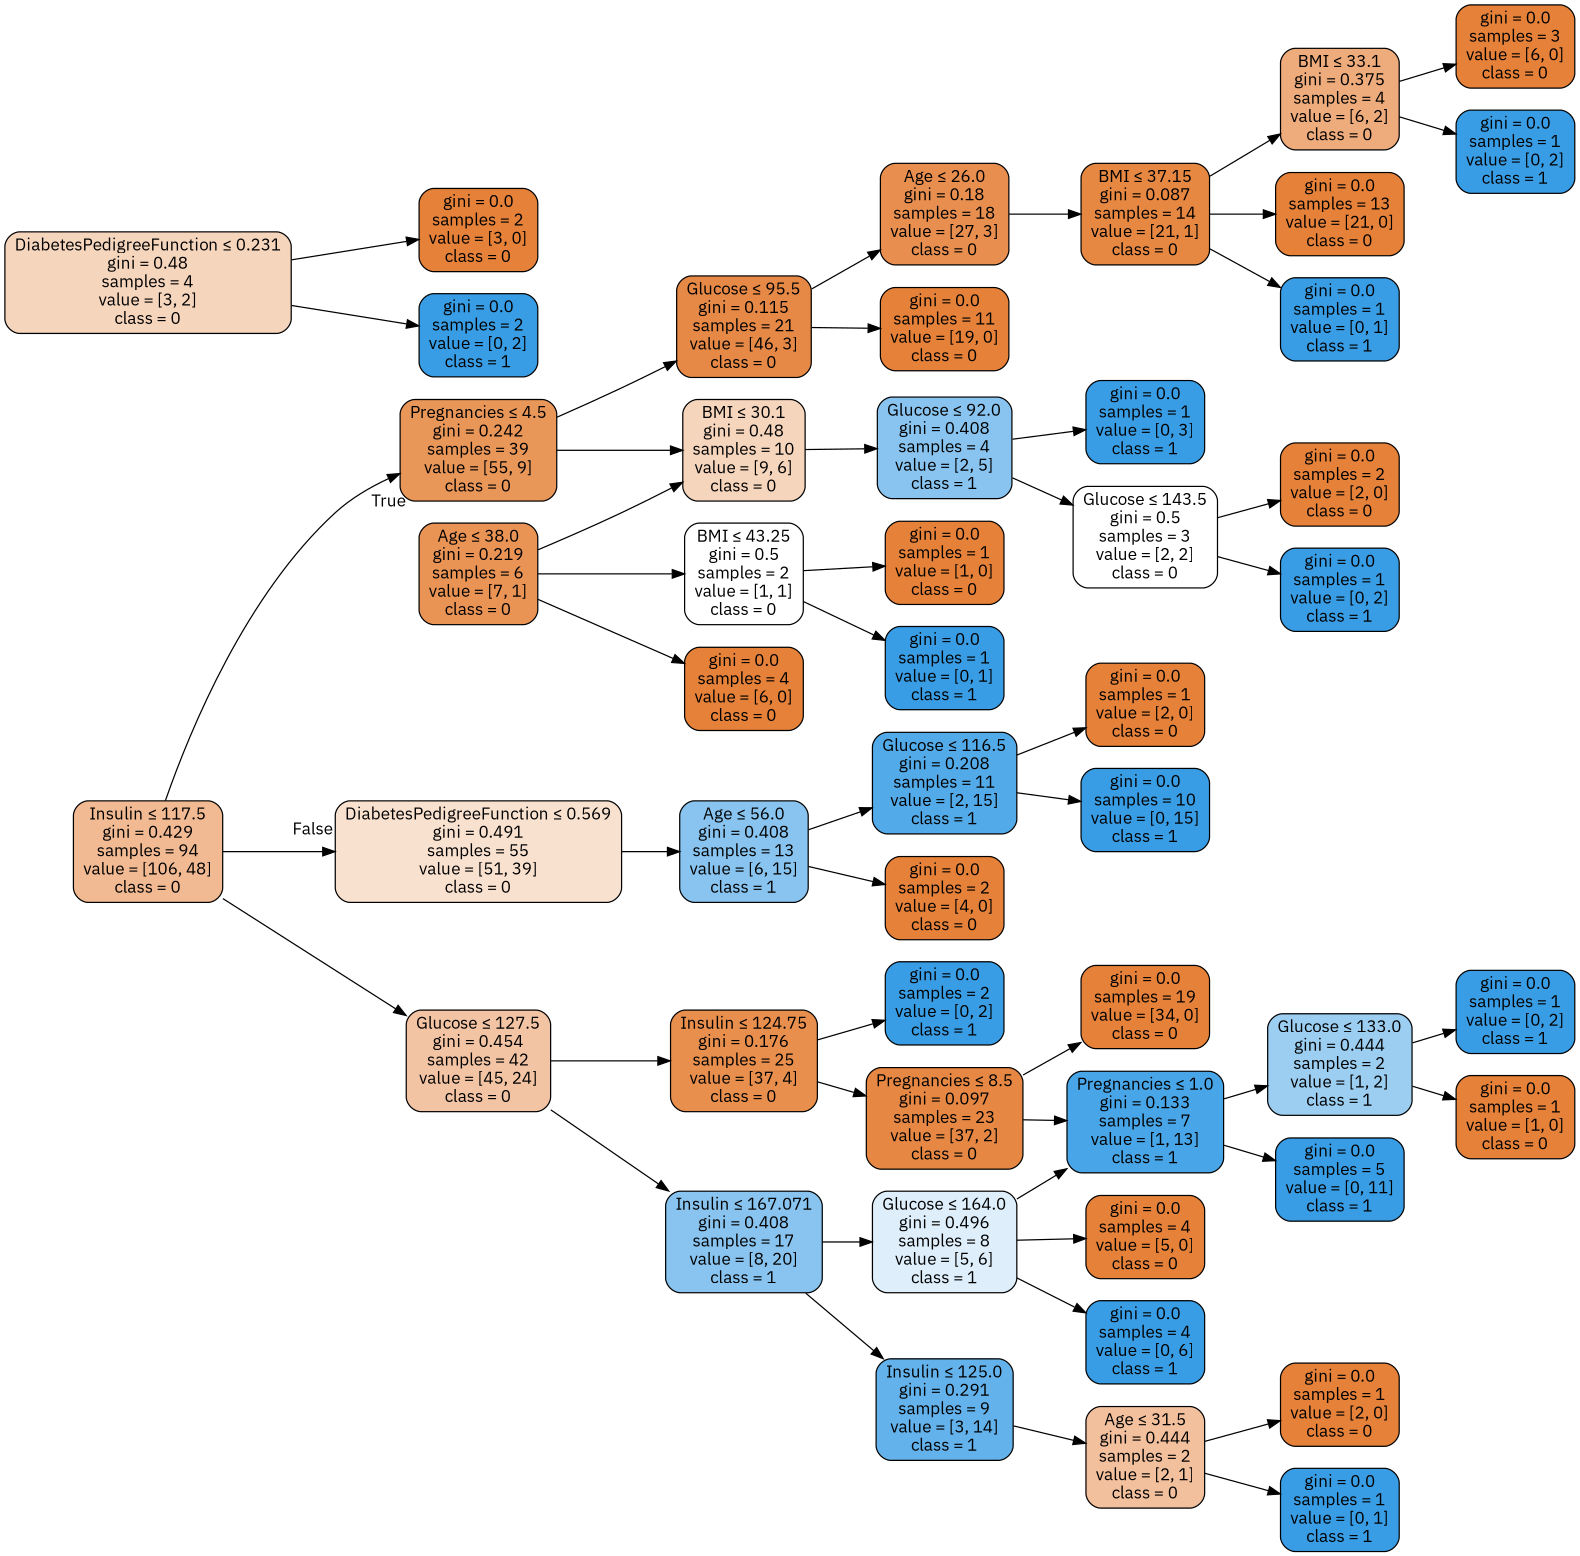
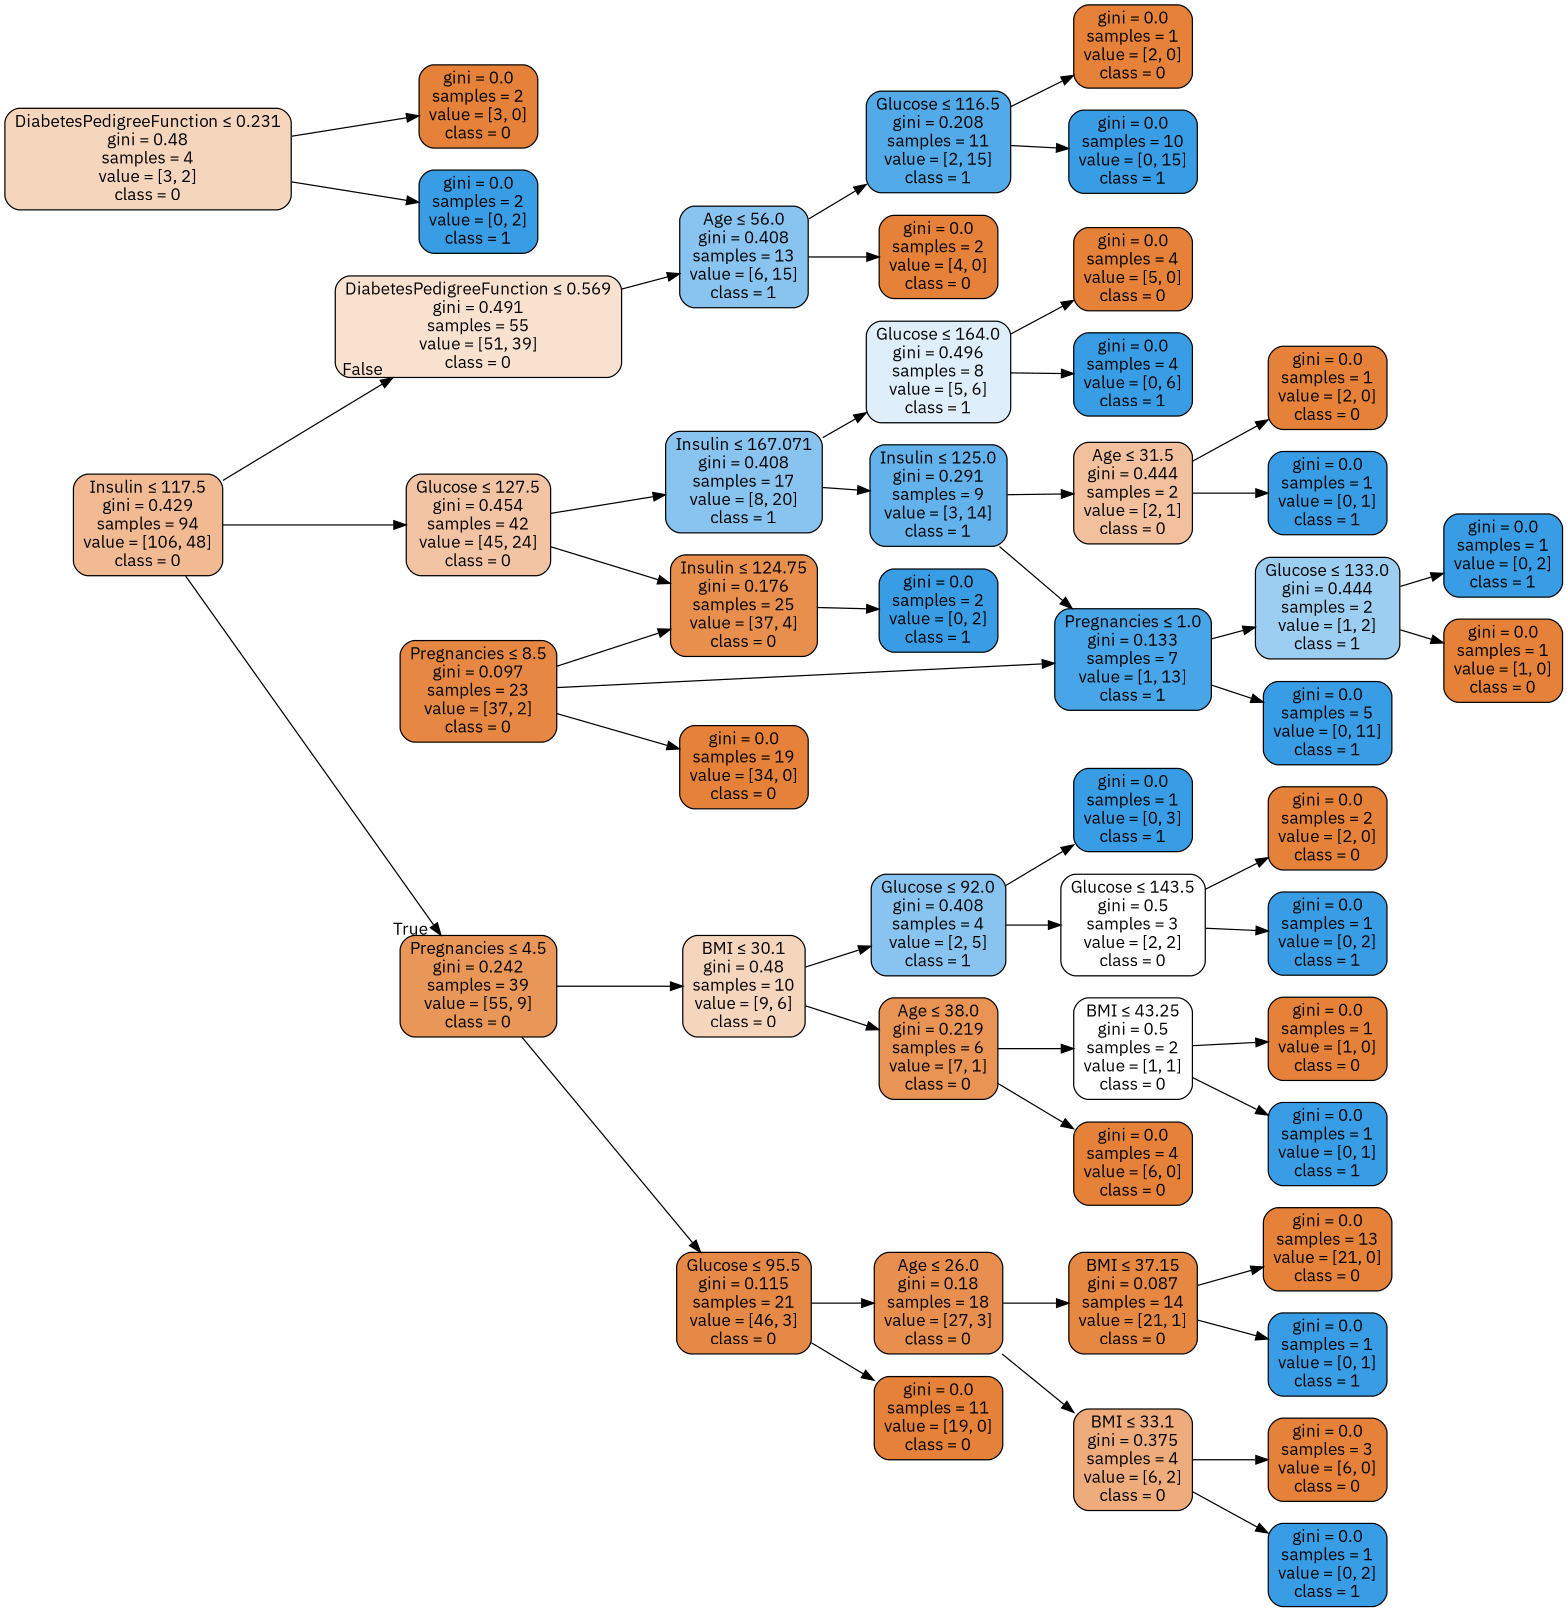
(1240, 158) -> (1033, 1379)
(605, 520) -> (836, 1016)
(836, 1087) -> (608, 650)
(1037, 1187) -> (1031, 574)
